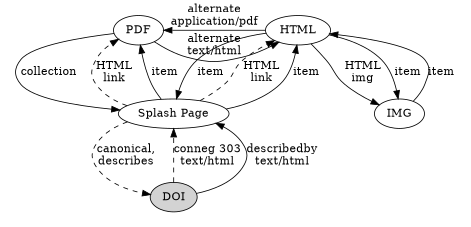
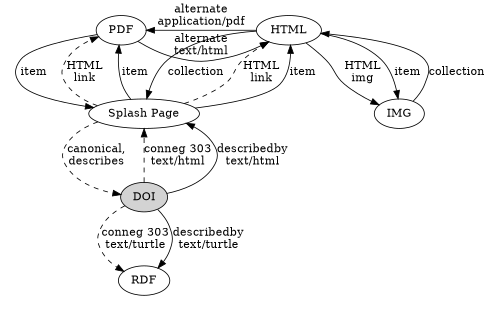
(49, 72) -> (34, 72)
(211, 72) -> (196, 72)
(442, 72) -> (457, 72)
none -> (144, 281)
